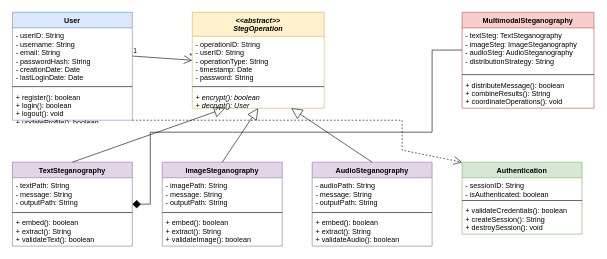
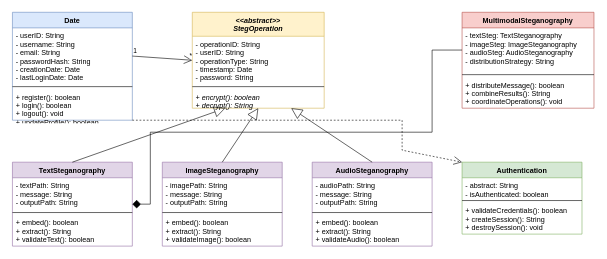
(72, 20) -> (72, 20)
(232, 97) -> (232, 97)
(499, 186) -> (498, 186)
